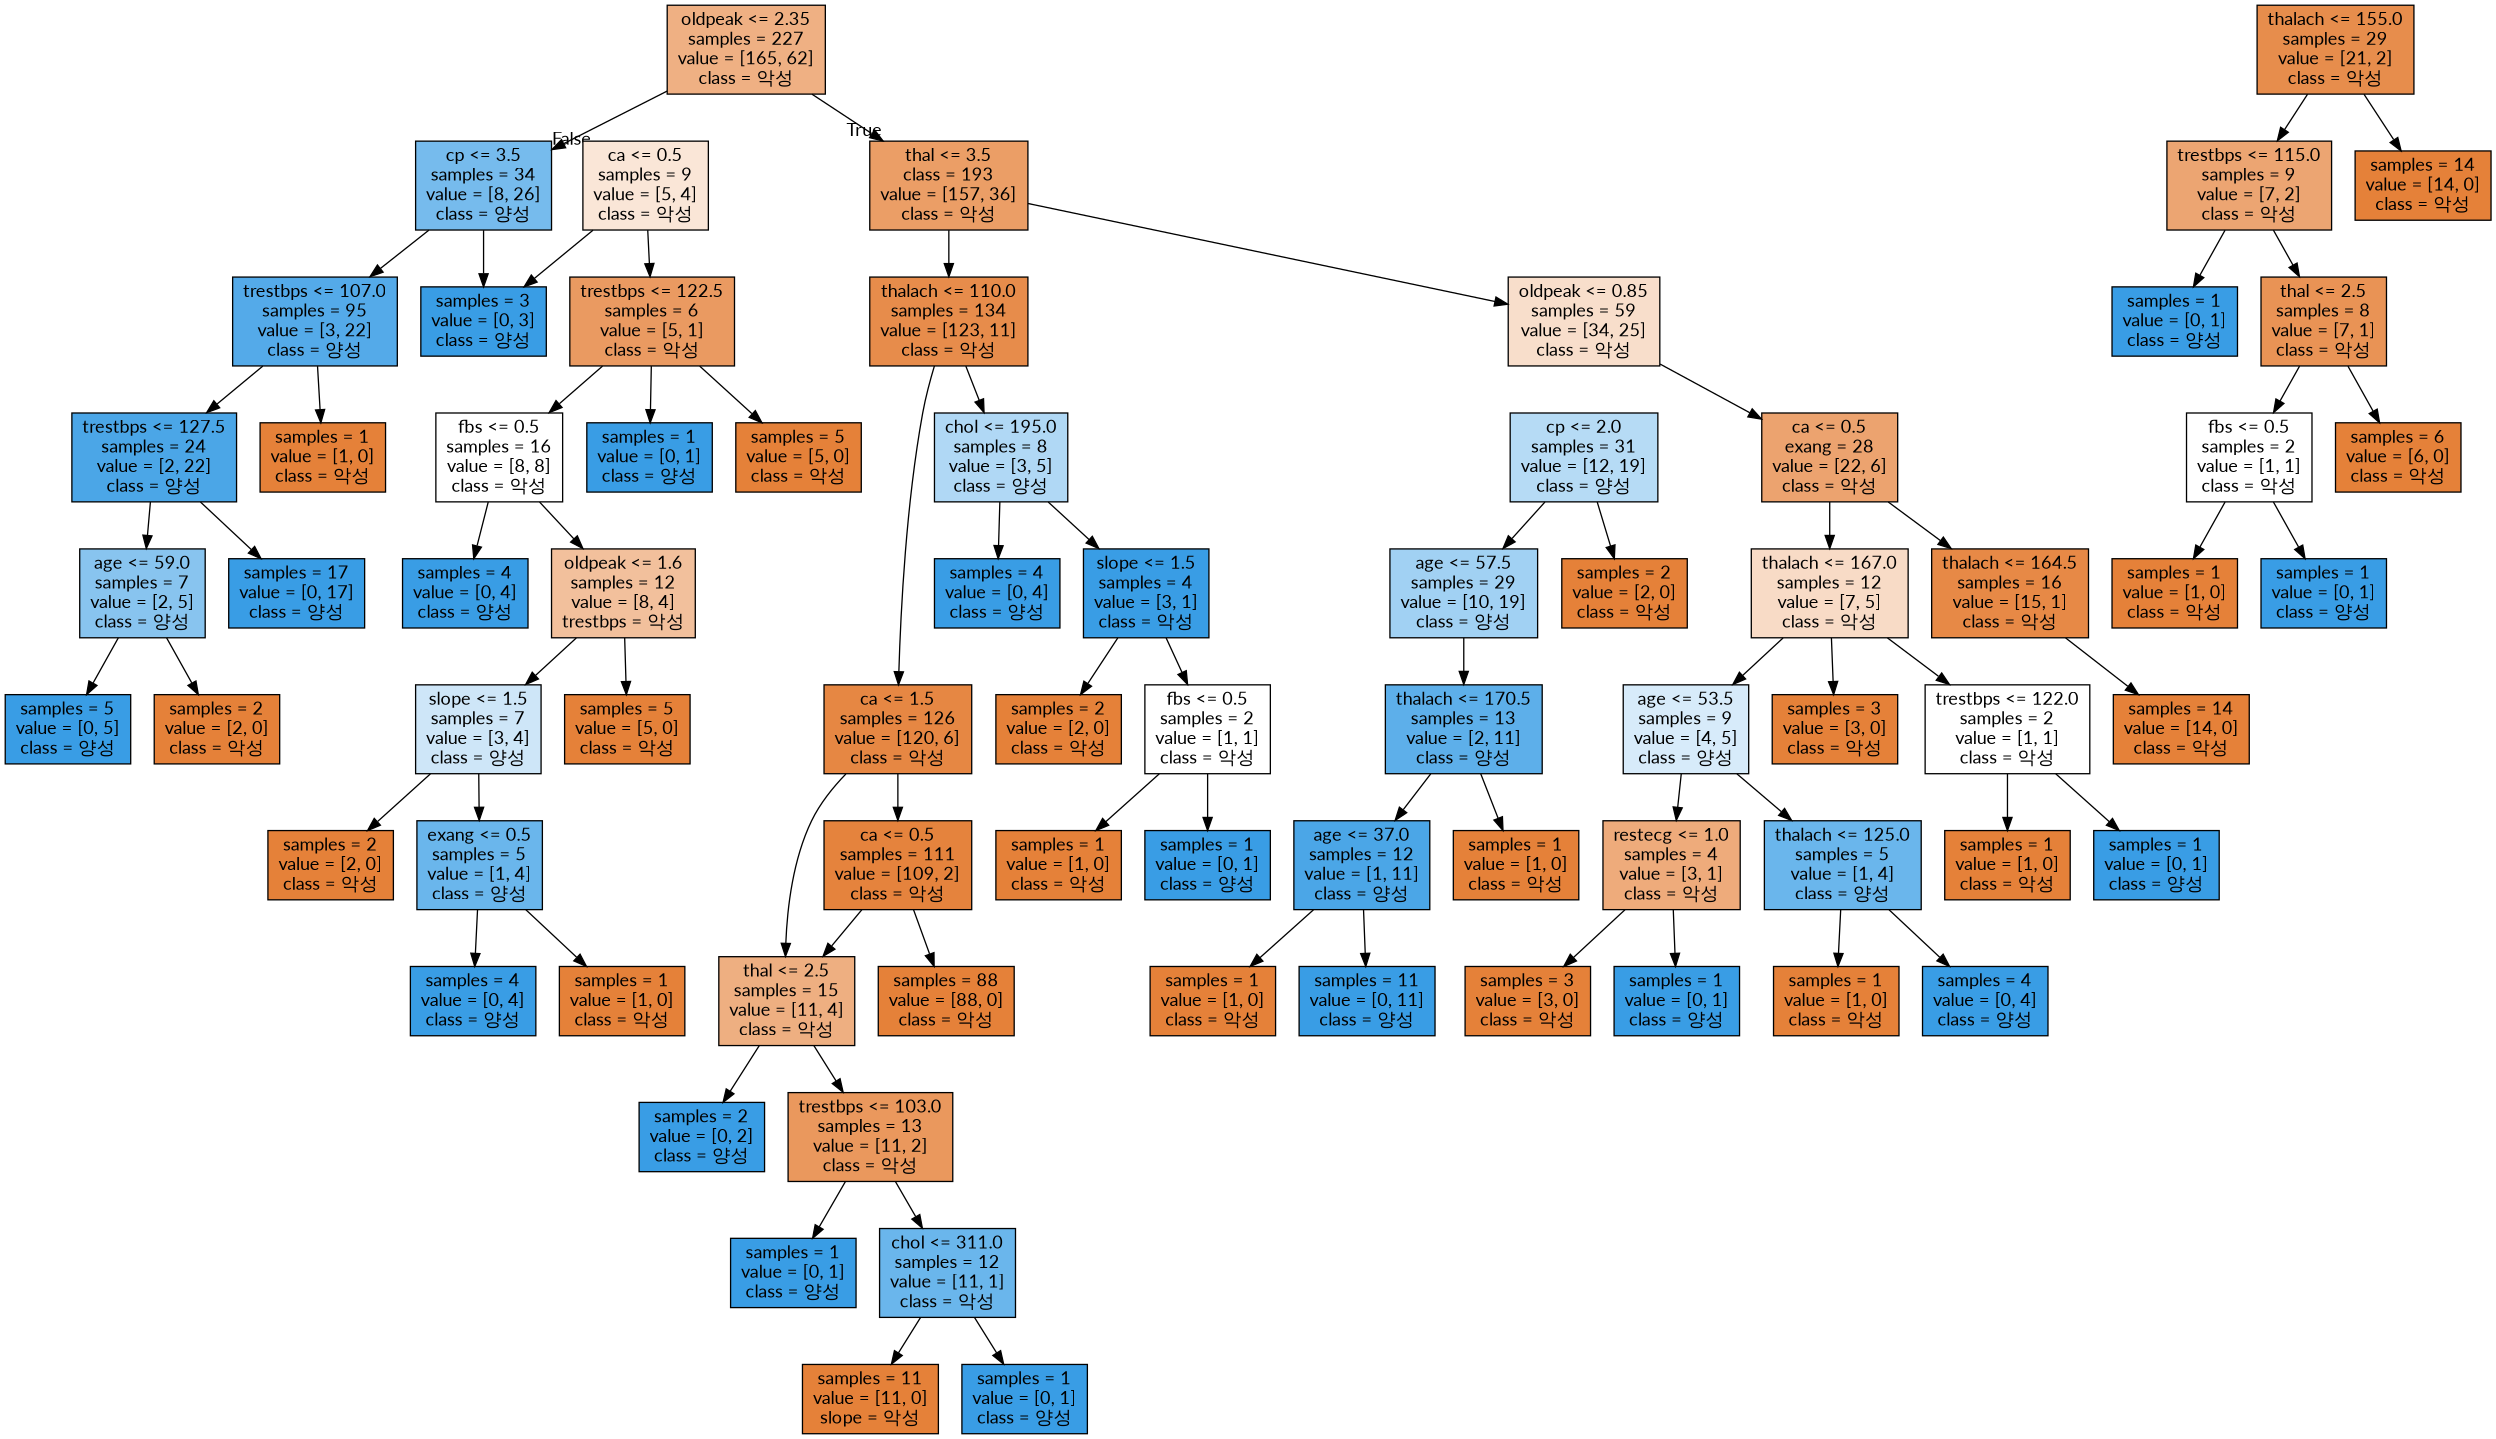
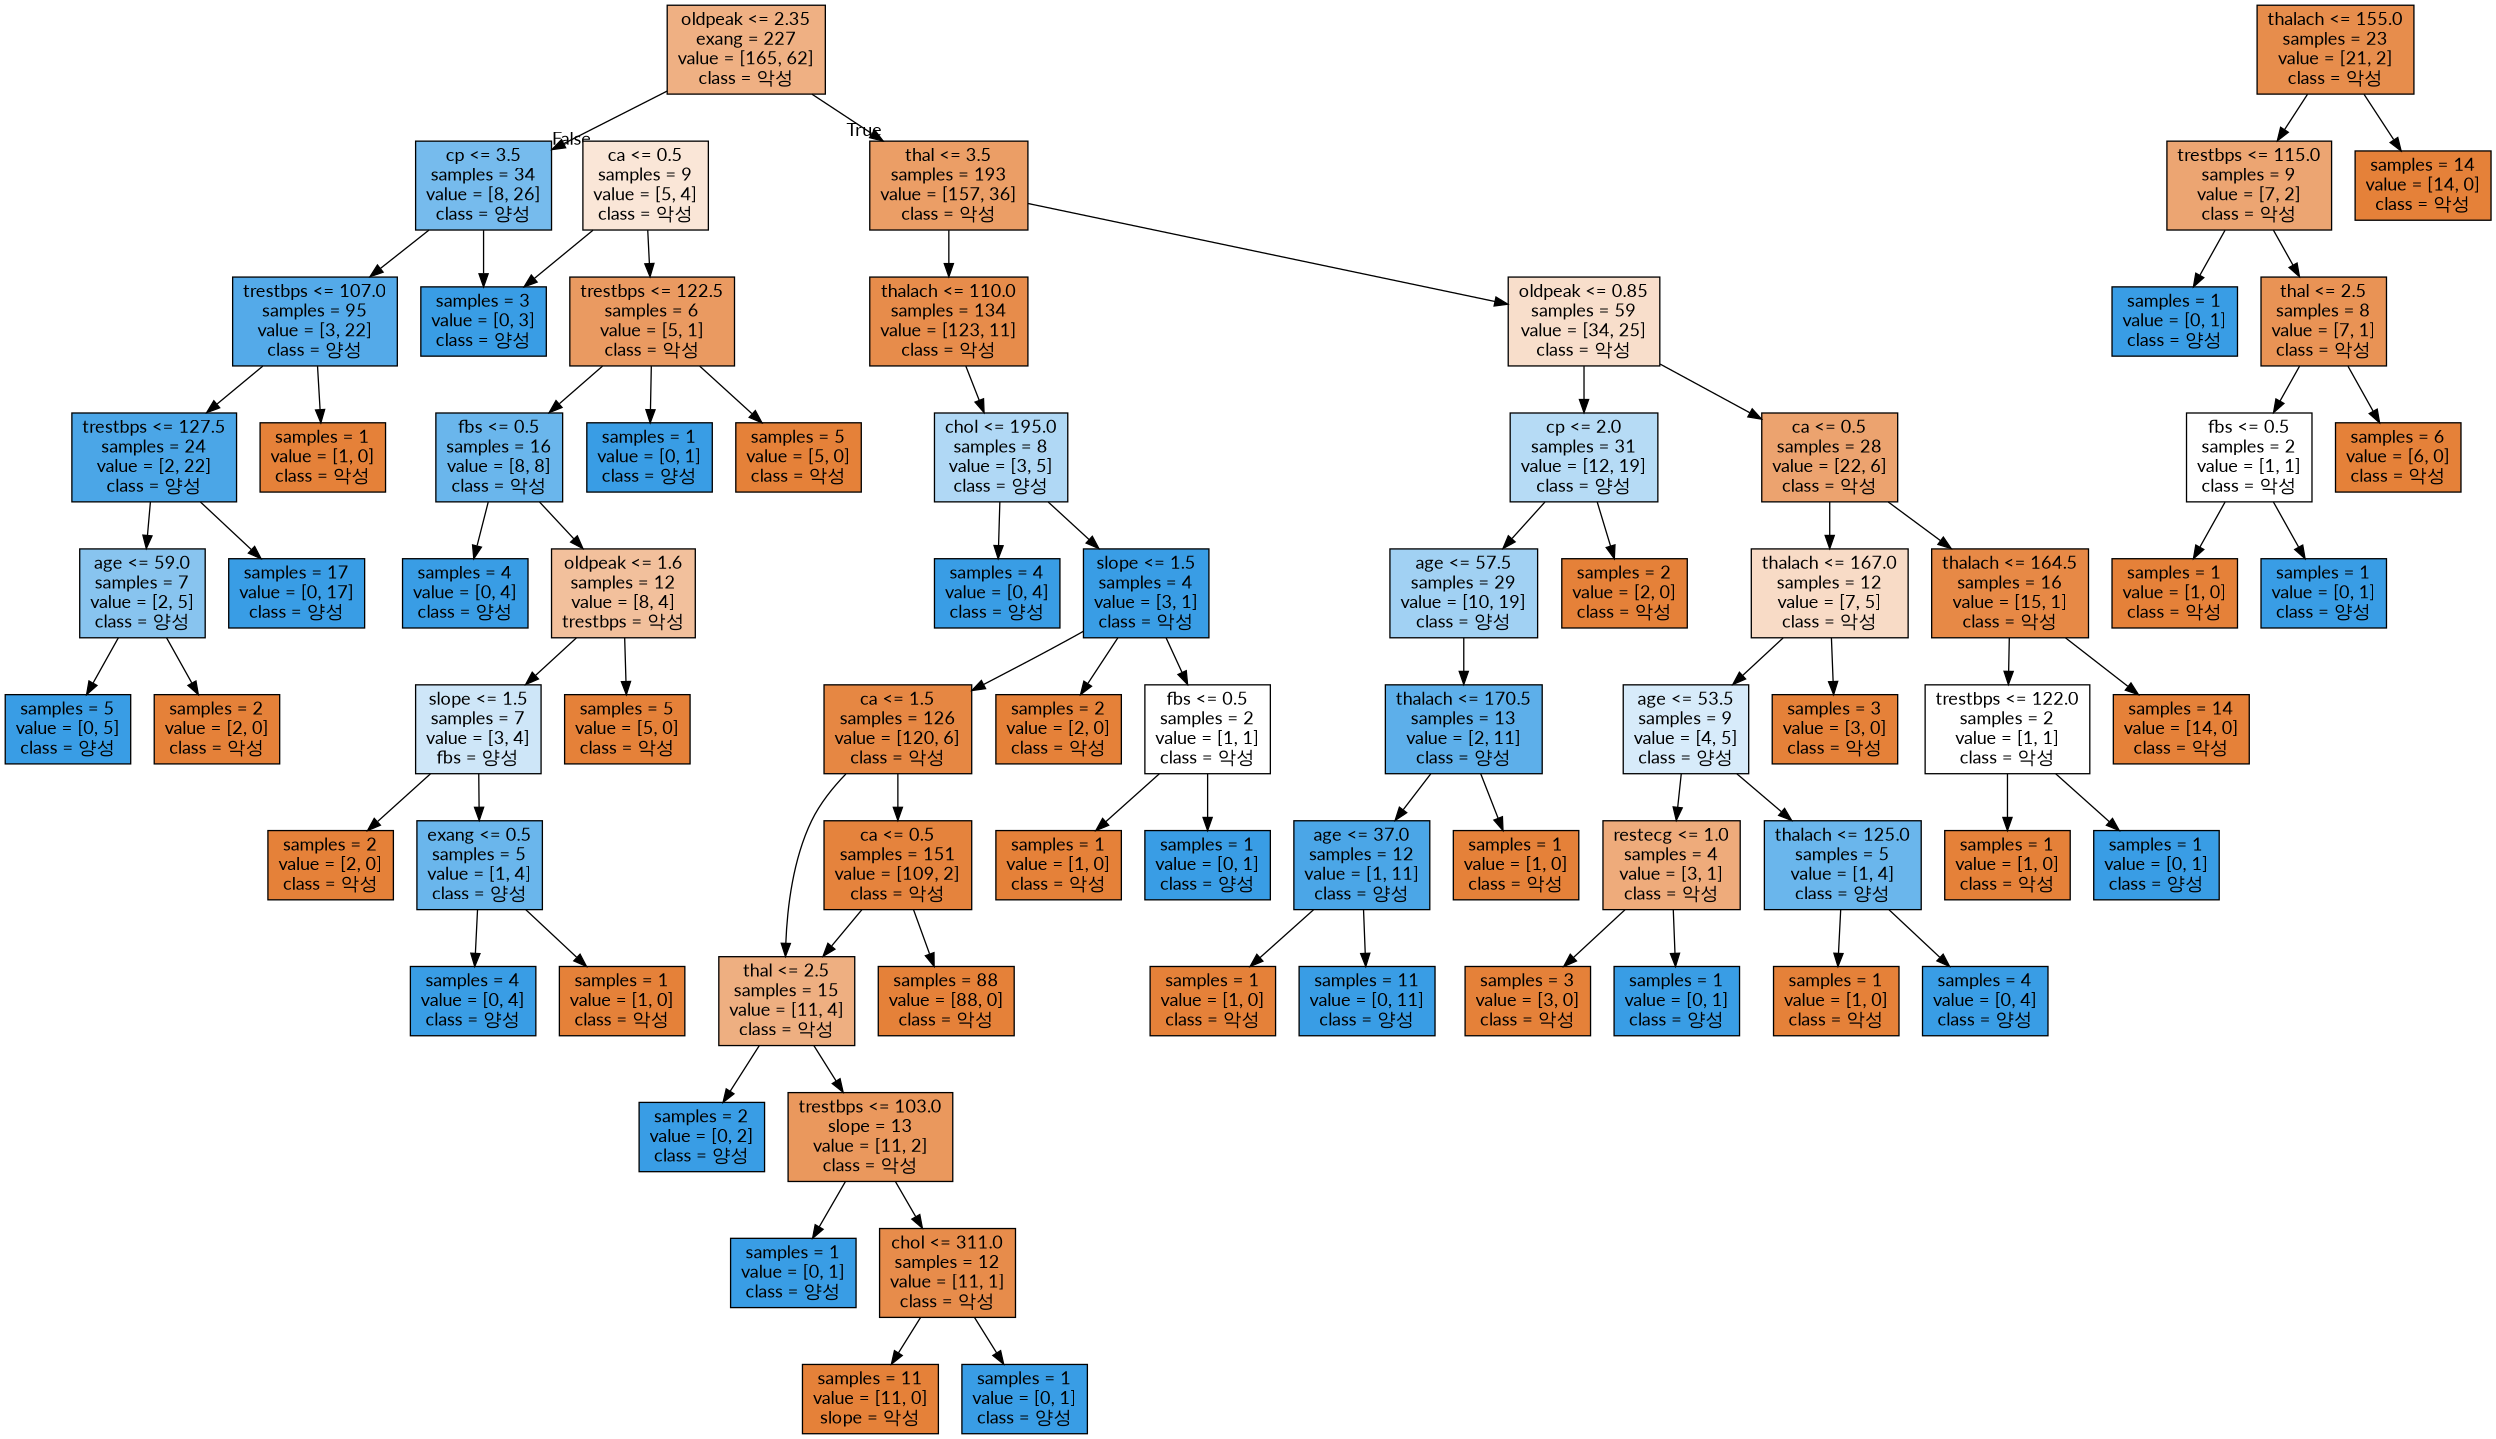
(746, 50) -> (746, 50)
(2336, 50) -> (2336, 50)
(949, 186) -> (949, 186)
none -> (1584, 383)
(499, 457) -> (499, 457)
(1830, 457) -> (1830, 457)
(908, 518) -> (1034, 658)
(1913, 657) -> (2009, 655)
(478, 729) -> (478, 729)
(898, 865) -> (898, 865)
(870, 1137) -> (870, 1137)
(948, 1273) -> (948, 1273)
